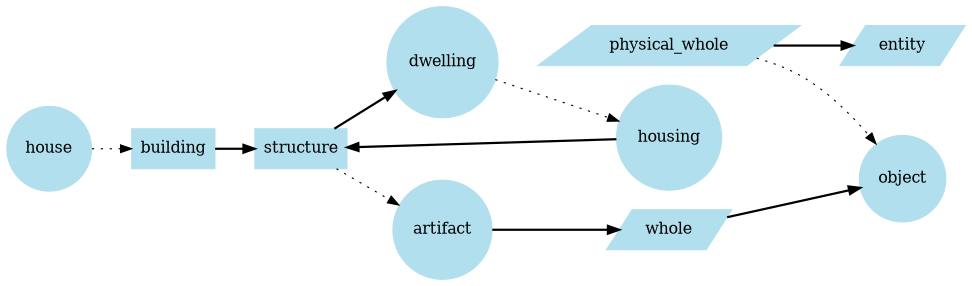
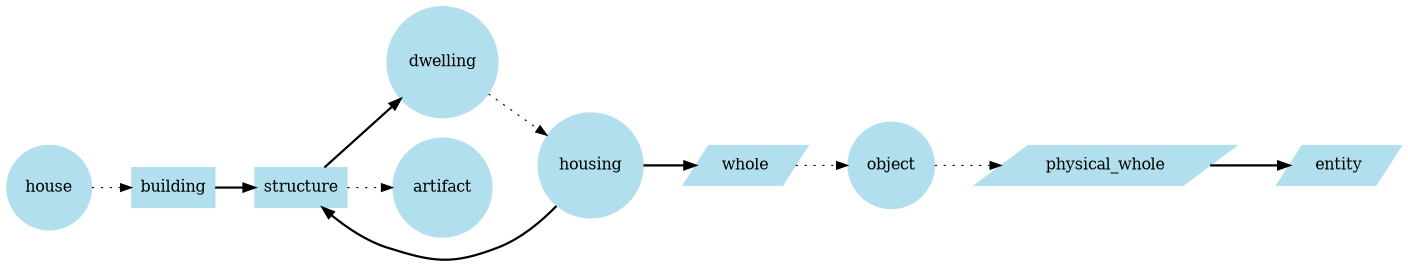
(819, 88) -> (962, 165)
(788, 204) -> (816, 165)
(550, 230) -> (664, 165)
